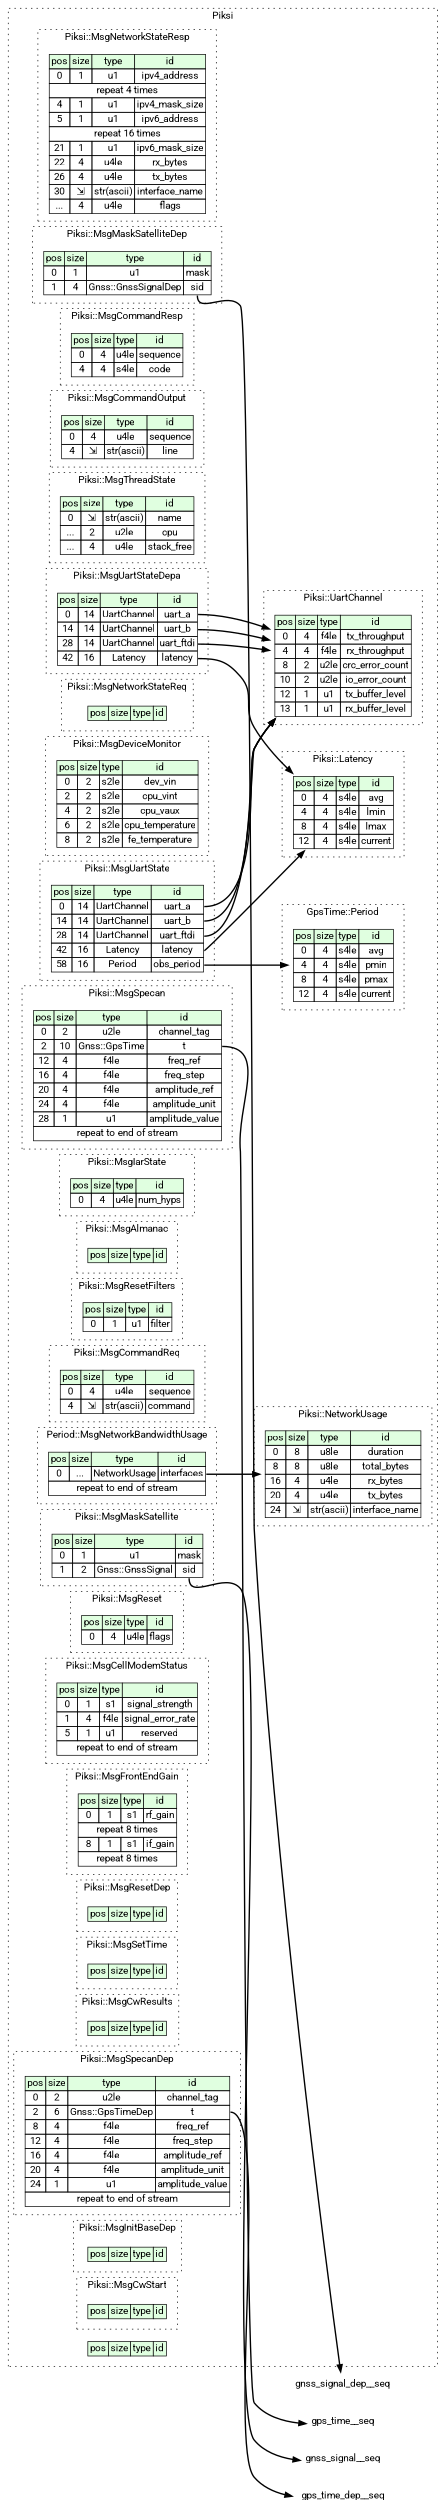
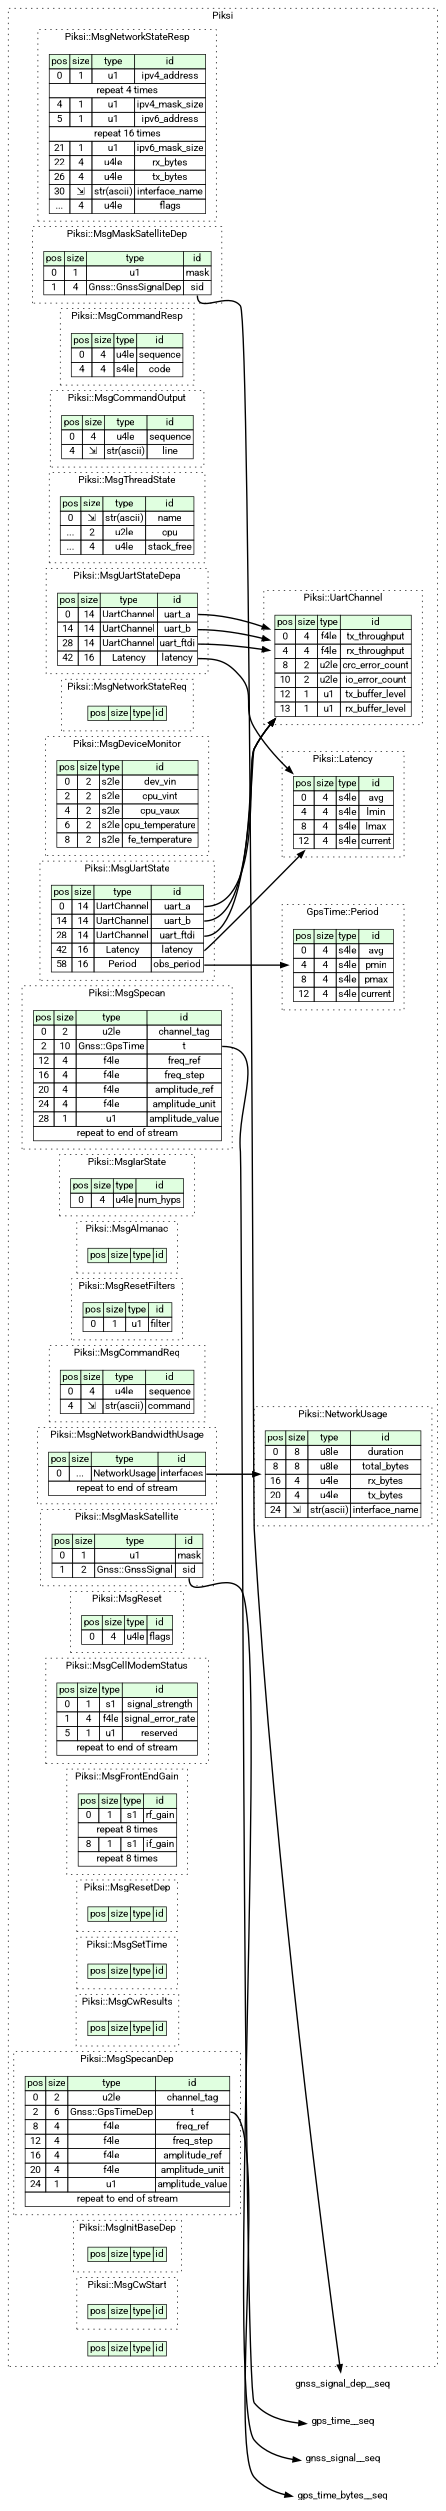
(127, 1435) -> (127, 1435)
(343, 2496) -> (343, 2496)
